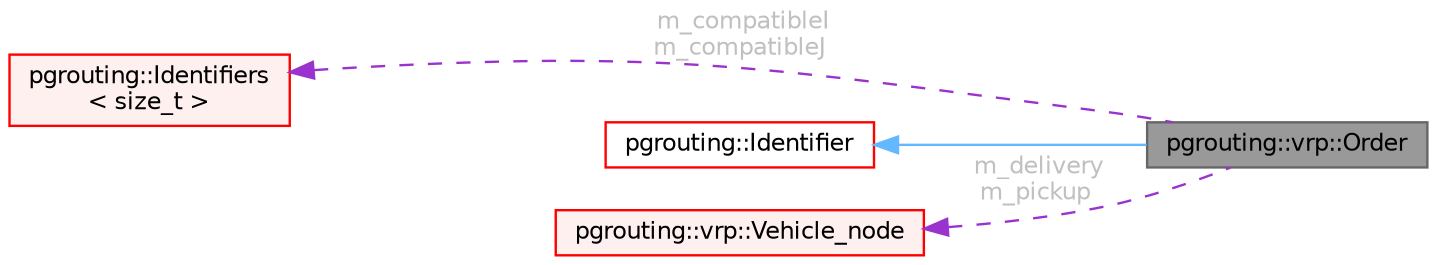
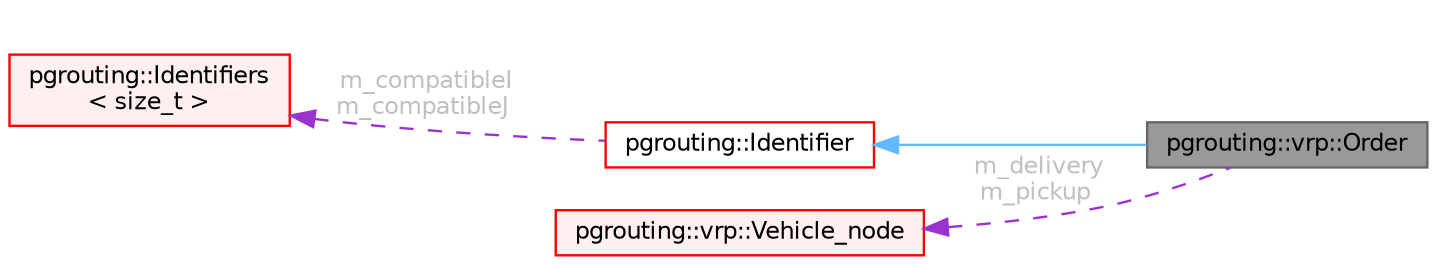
(745, 69) -> (459, 133)
